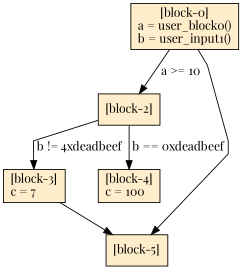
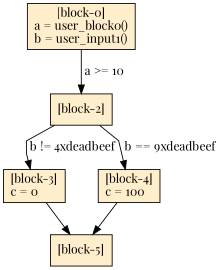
(178, 147) -> (170, 147)
(228, 150) -> (108, 215)
(34, 186) -> (34, 186)
